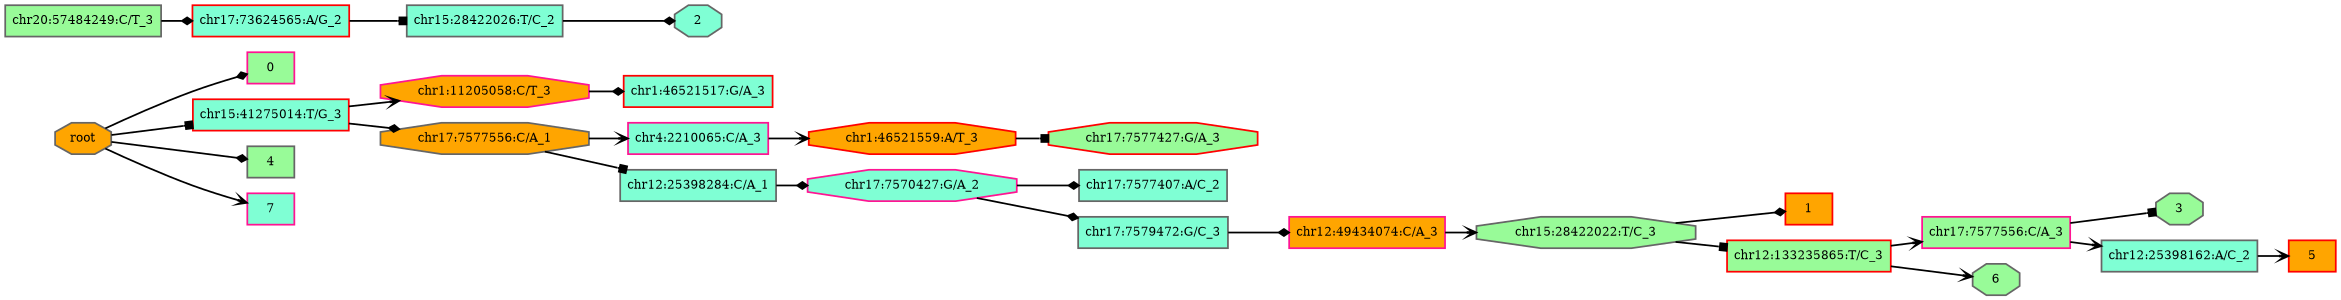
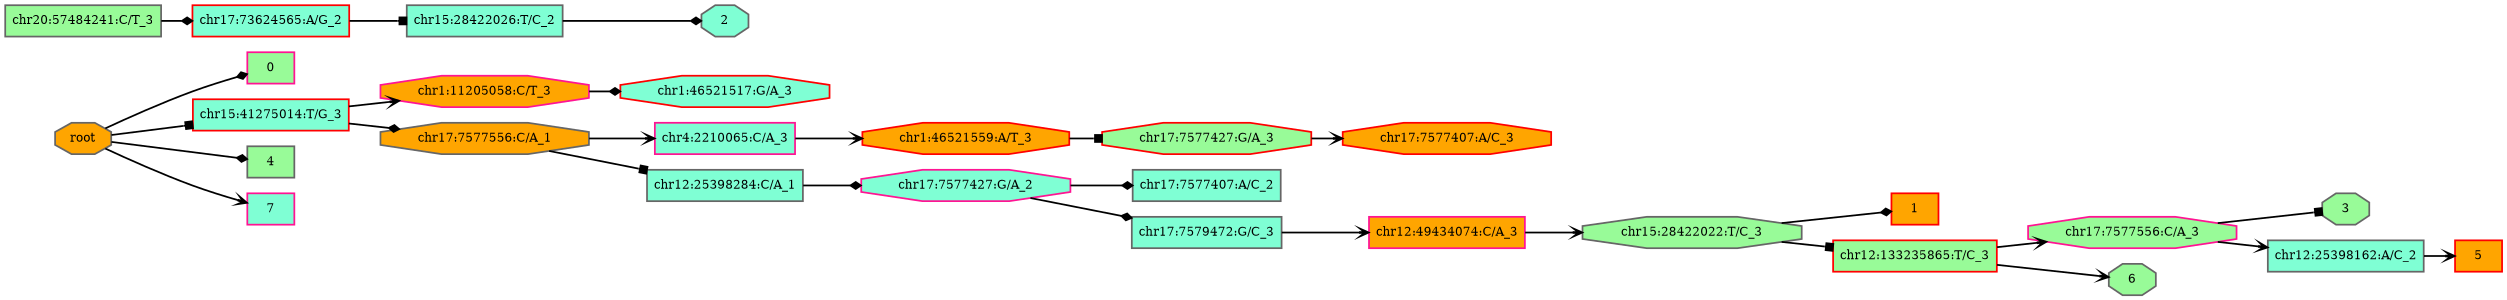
(83, 21) -> (83, 21)
(698, 91) -> (725, 91)
none -> (1447, 138)
(912, 185) -> (966, 185)
(1253, 233) -> (1321, 233)
(1996, 233) -> (2132, 233)
